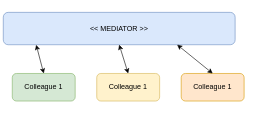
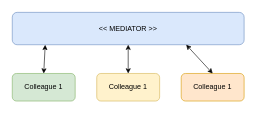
(119, 29) -> (128, 29)
